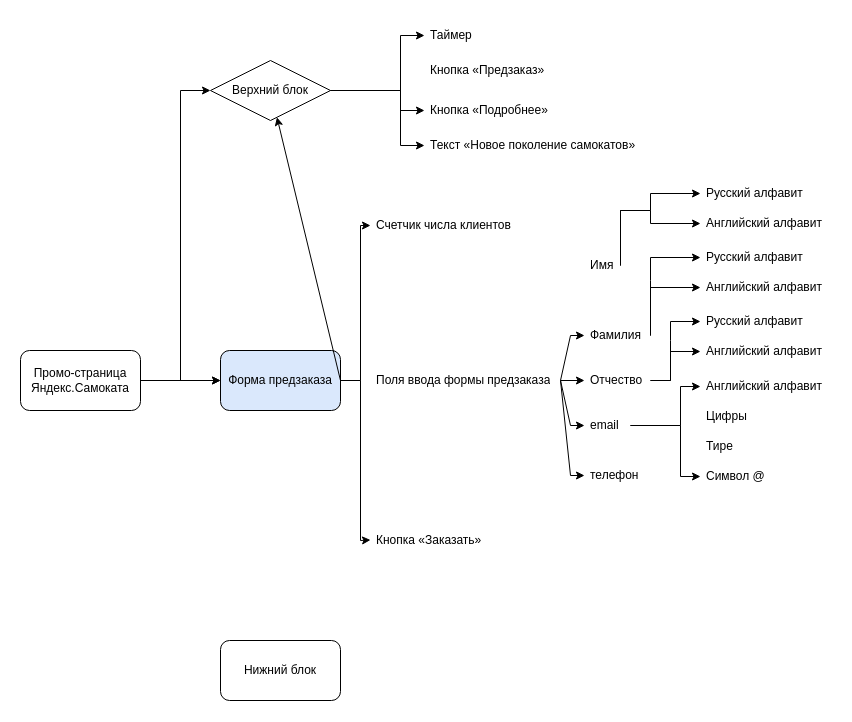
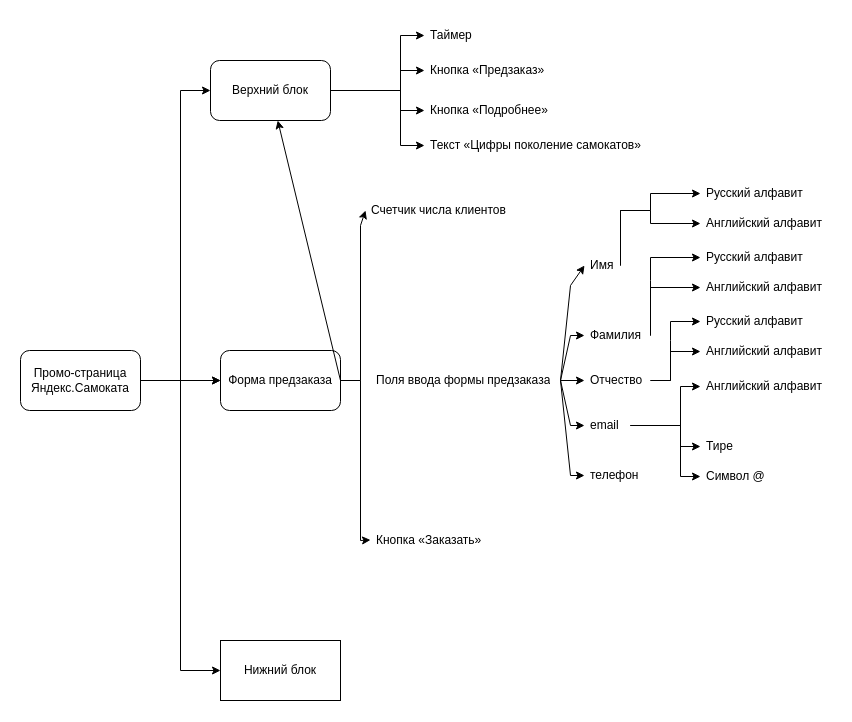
none -> (410, 71)
(271, 91) -> (271, 91)
(537, 146) -> (537, 146)
(456, 226) -> (451, 211)
none -> (567, 317)
(281, 381) -> (281, 381)
(741, 417) -> none
none -> (688, 447)
none -> (181, 543)
(281, 671) -> (281, 671)
